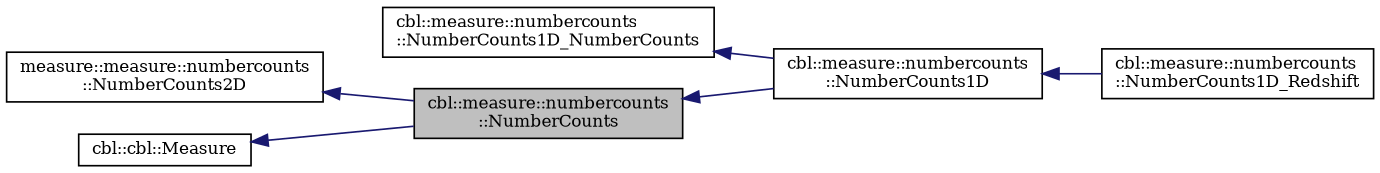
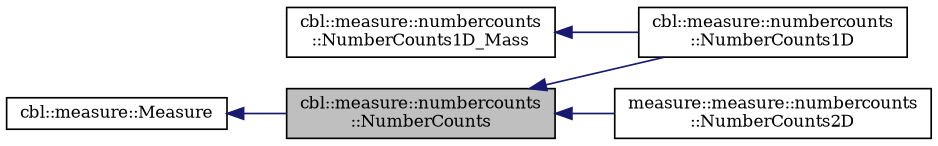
(548, 32) -> (421, 32)
(1238, 74) -> none
(377, 97) -> (593, 114)
(165, 150) -> (117, 114)
